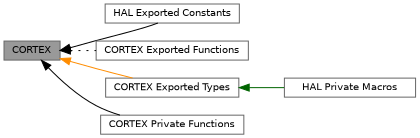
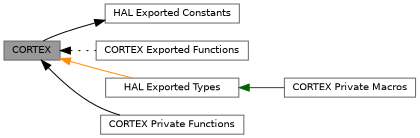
(114, 36) -> (69, 31)
(172, 88) -> (172, 88)
(350, 88) -> (350, 88)
